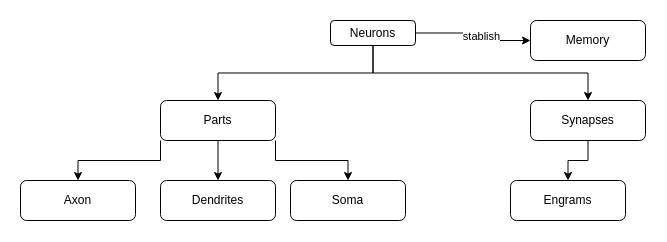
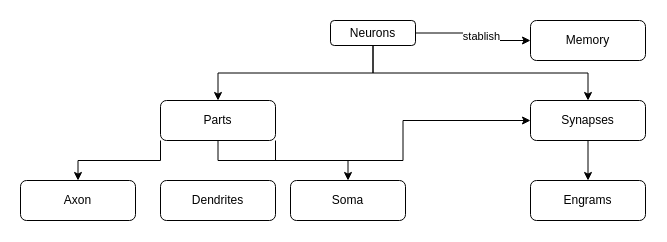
(218, 166) -> (417, 121)
(568, 201) -> (588, 201)
